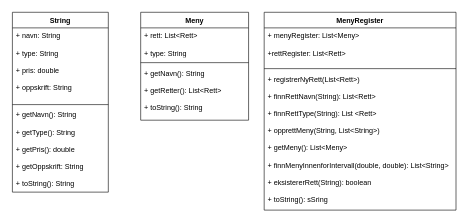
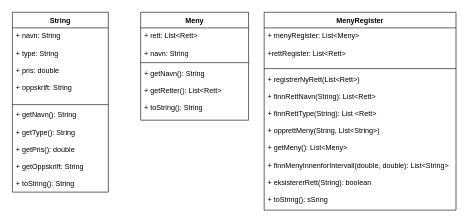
(177, 41) -> (177, 41)
